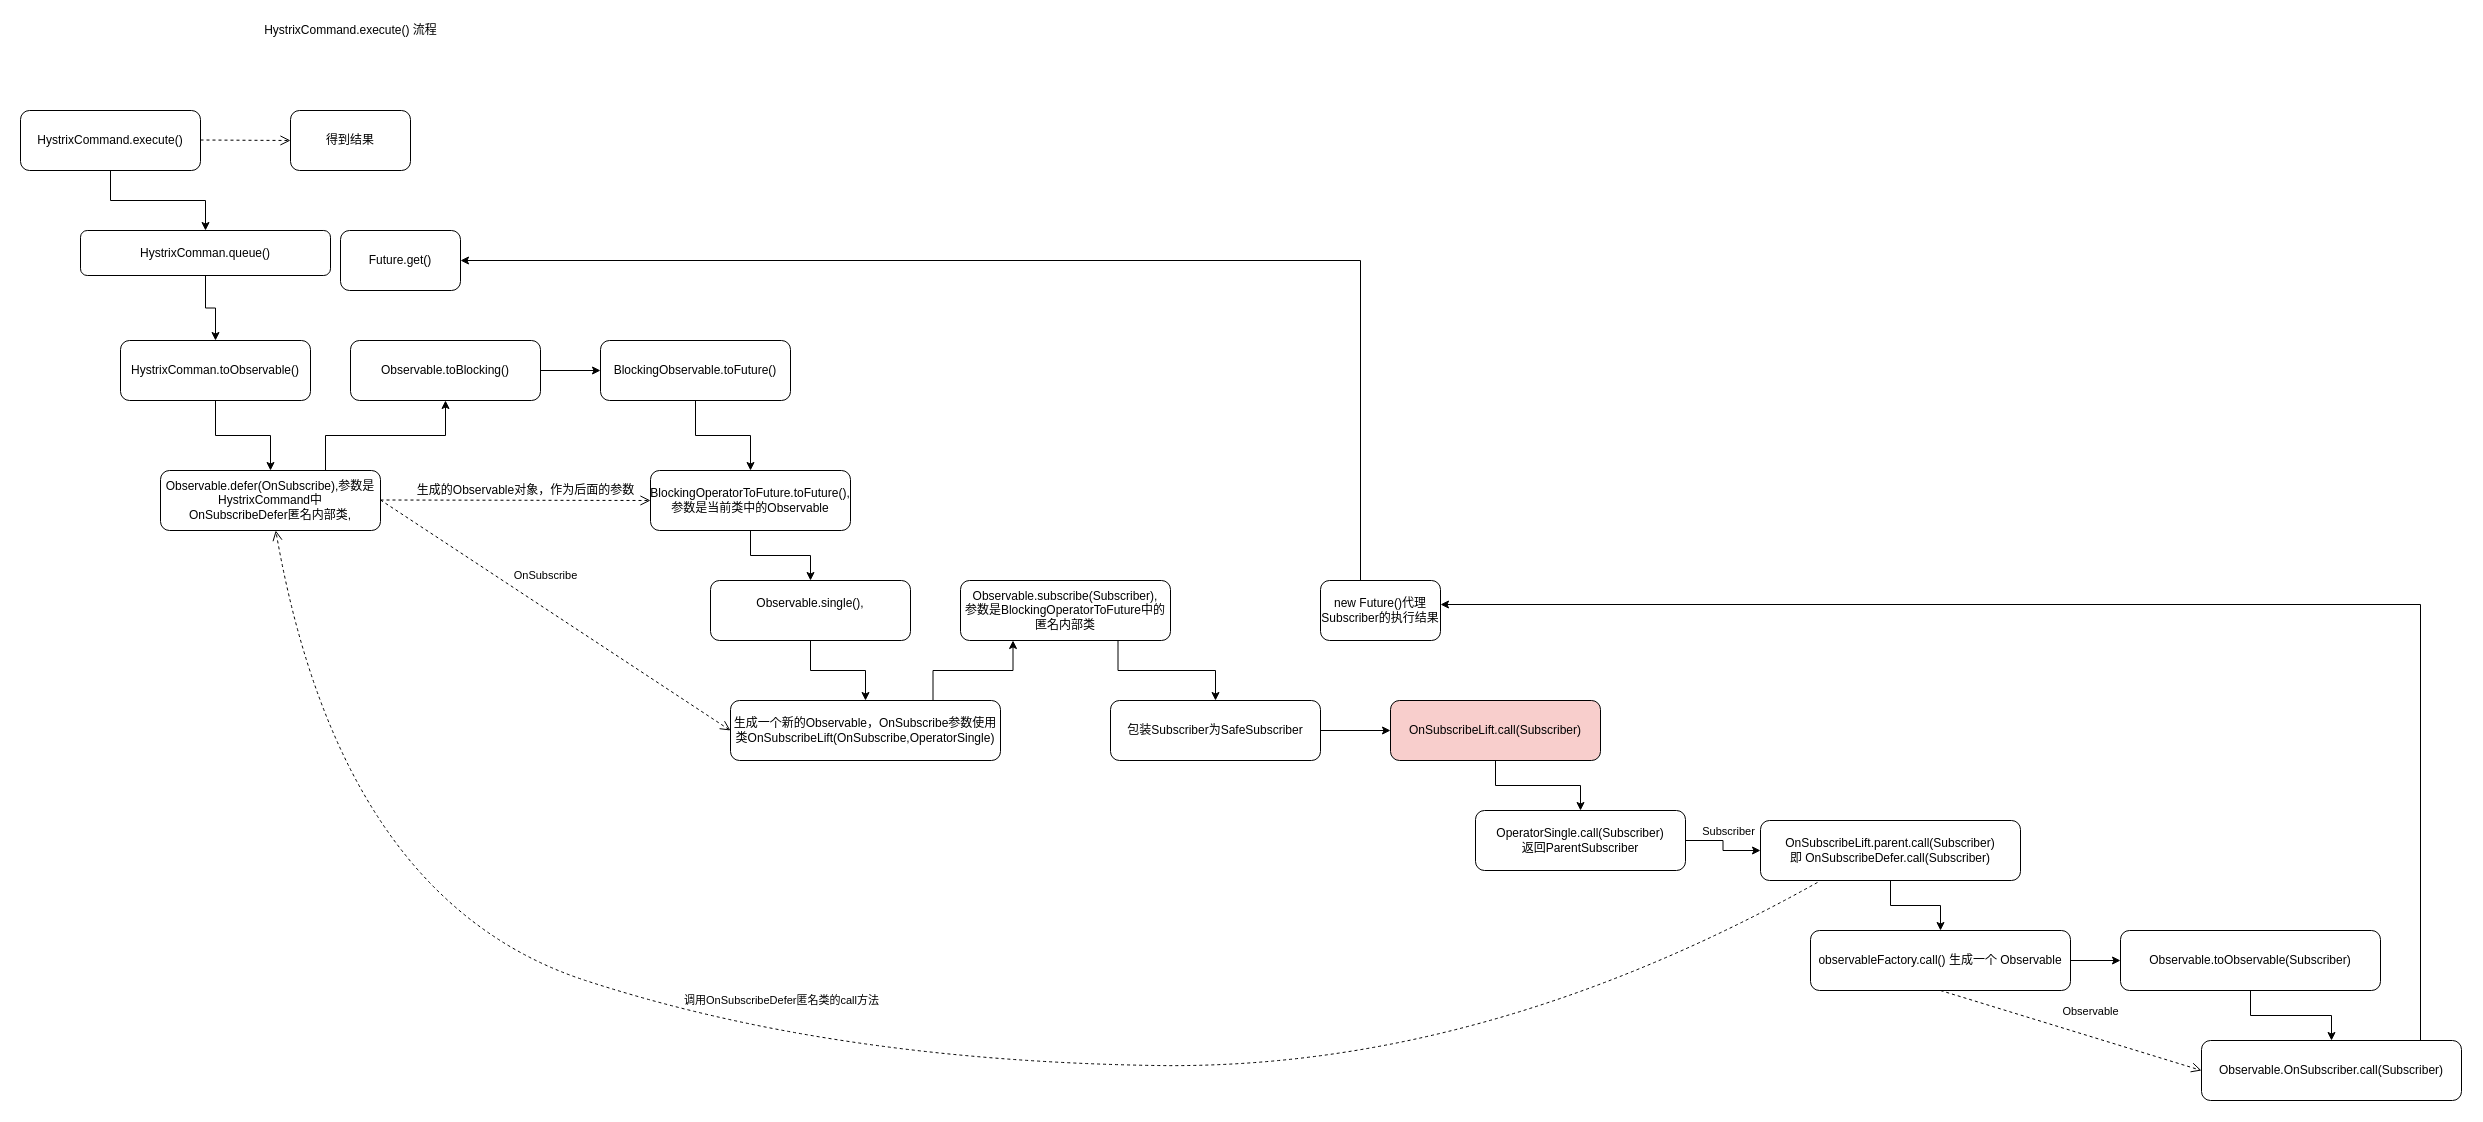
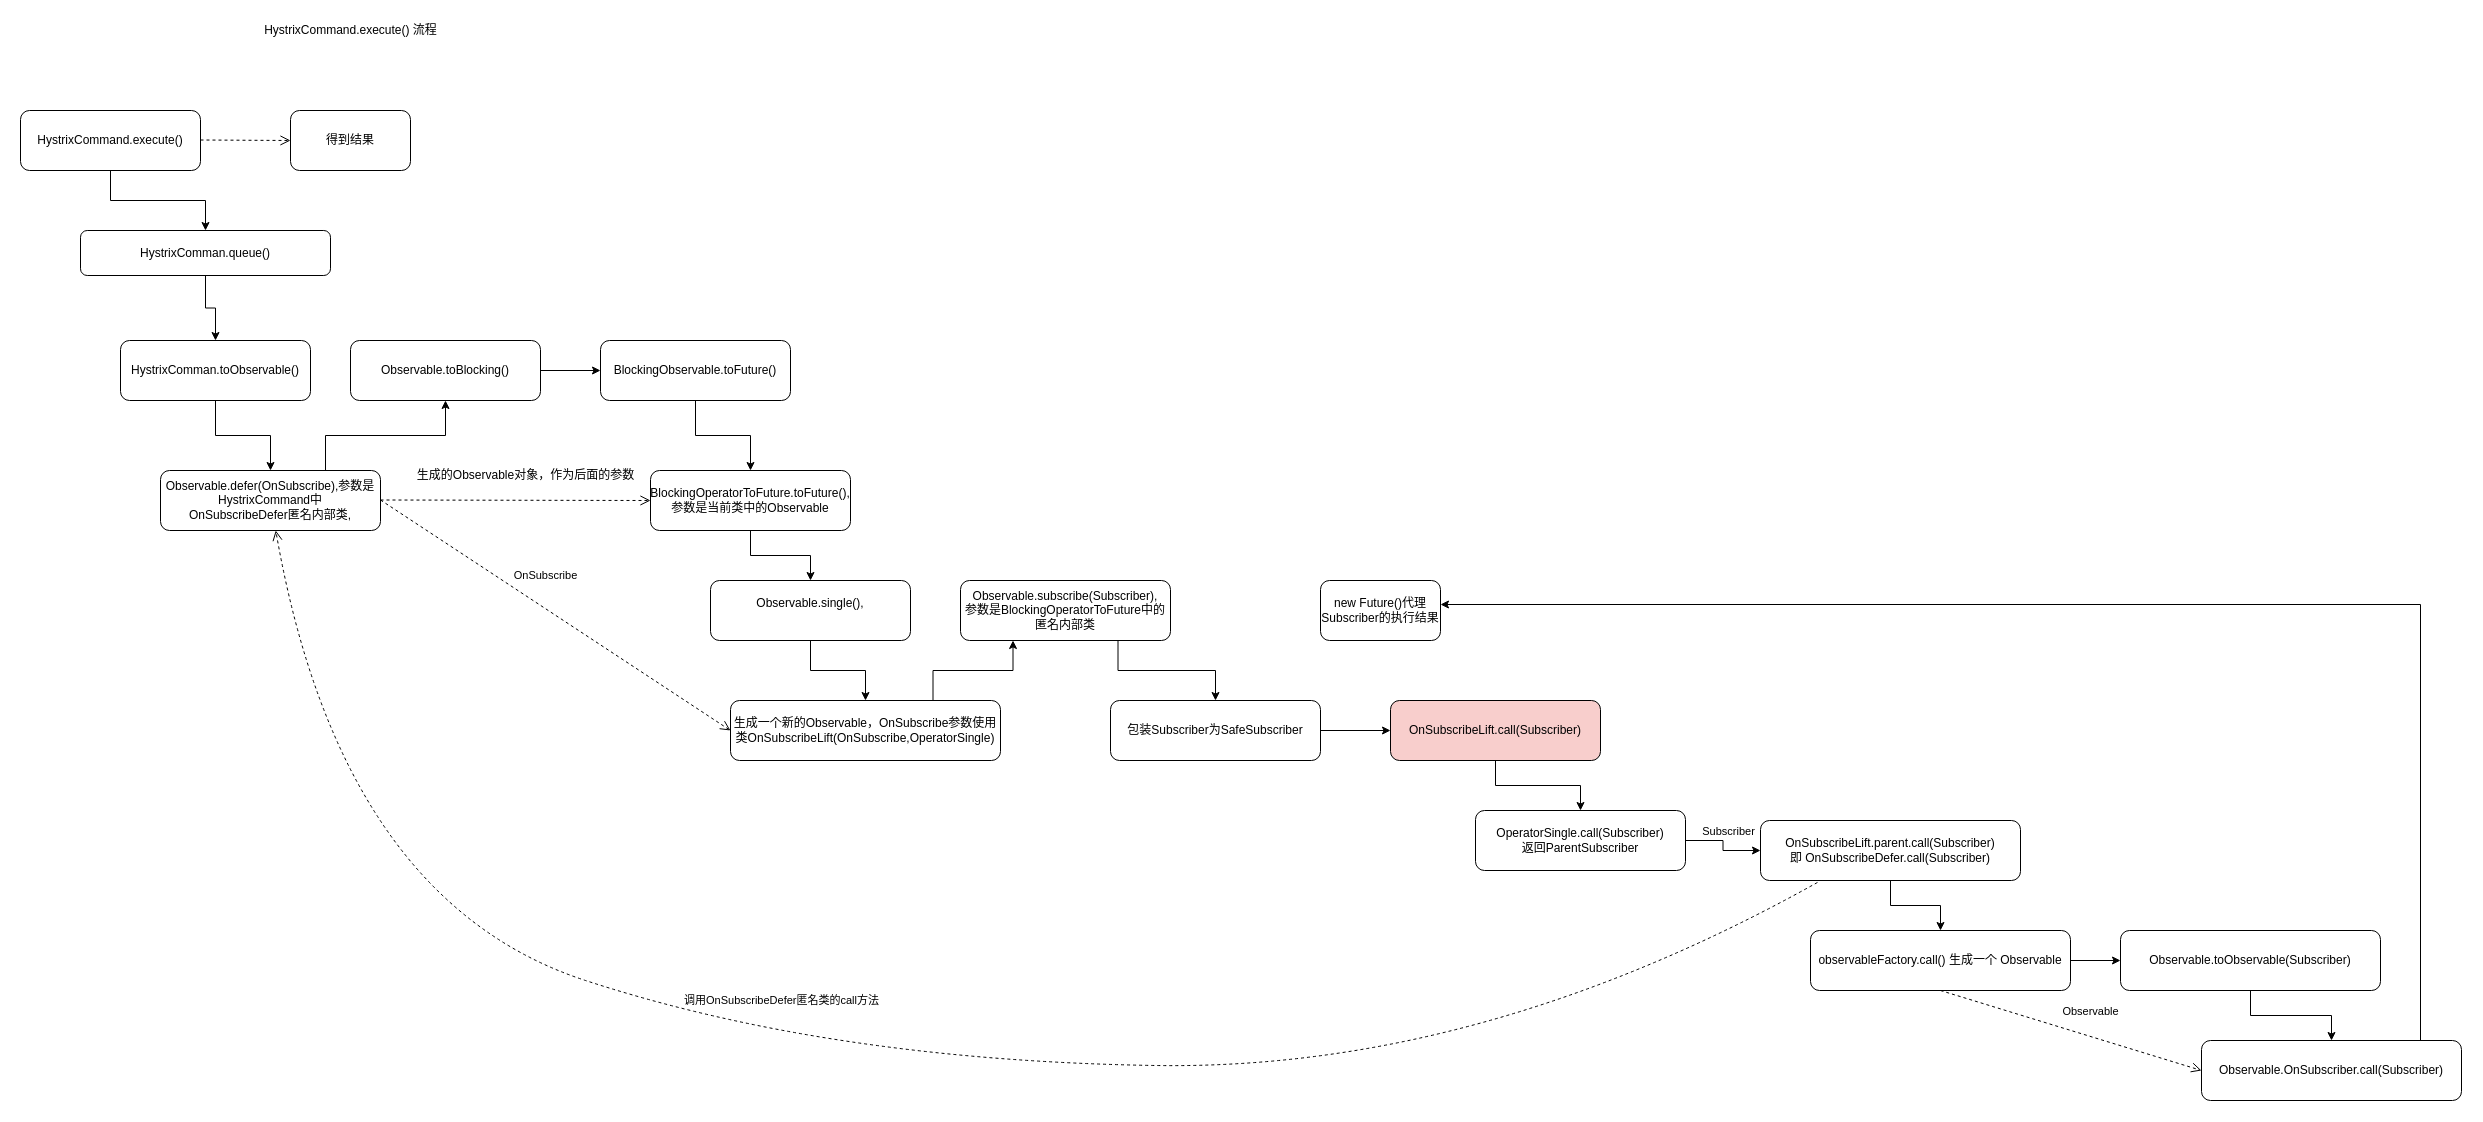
(401, 261) -> none
(1074, 261) -> none
(526, 491) -> (526, 476)
